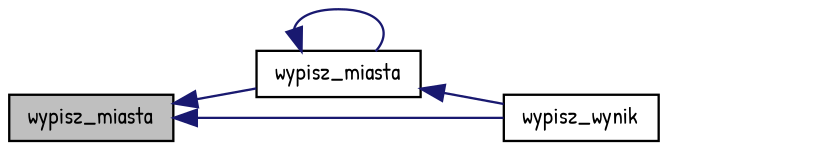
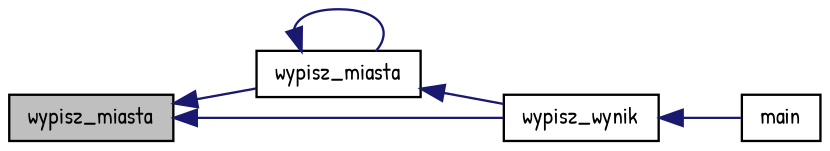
none -> (781, 118)
